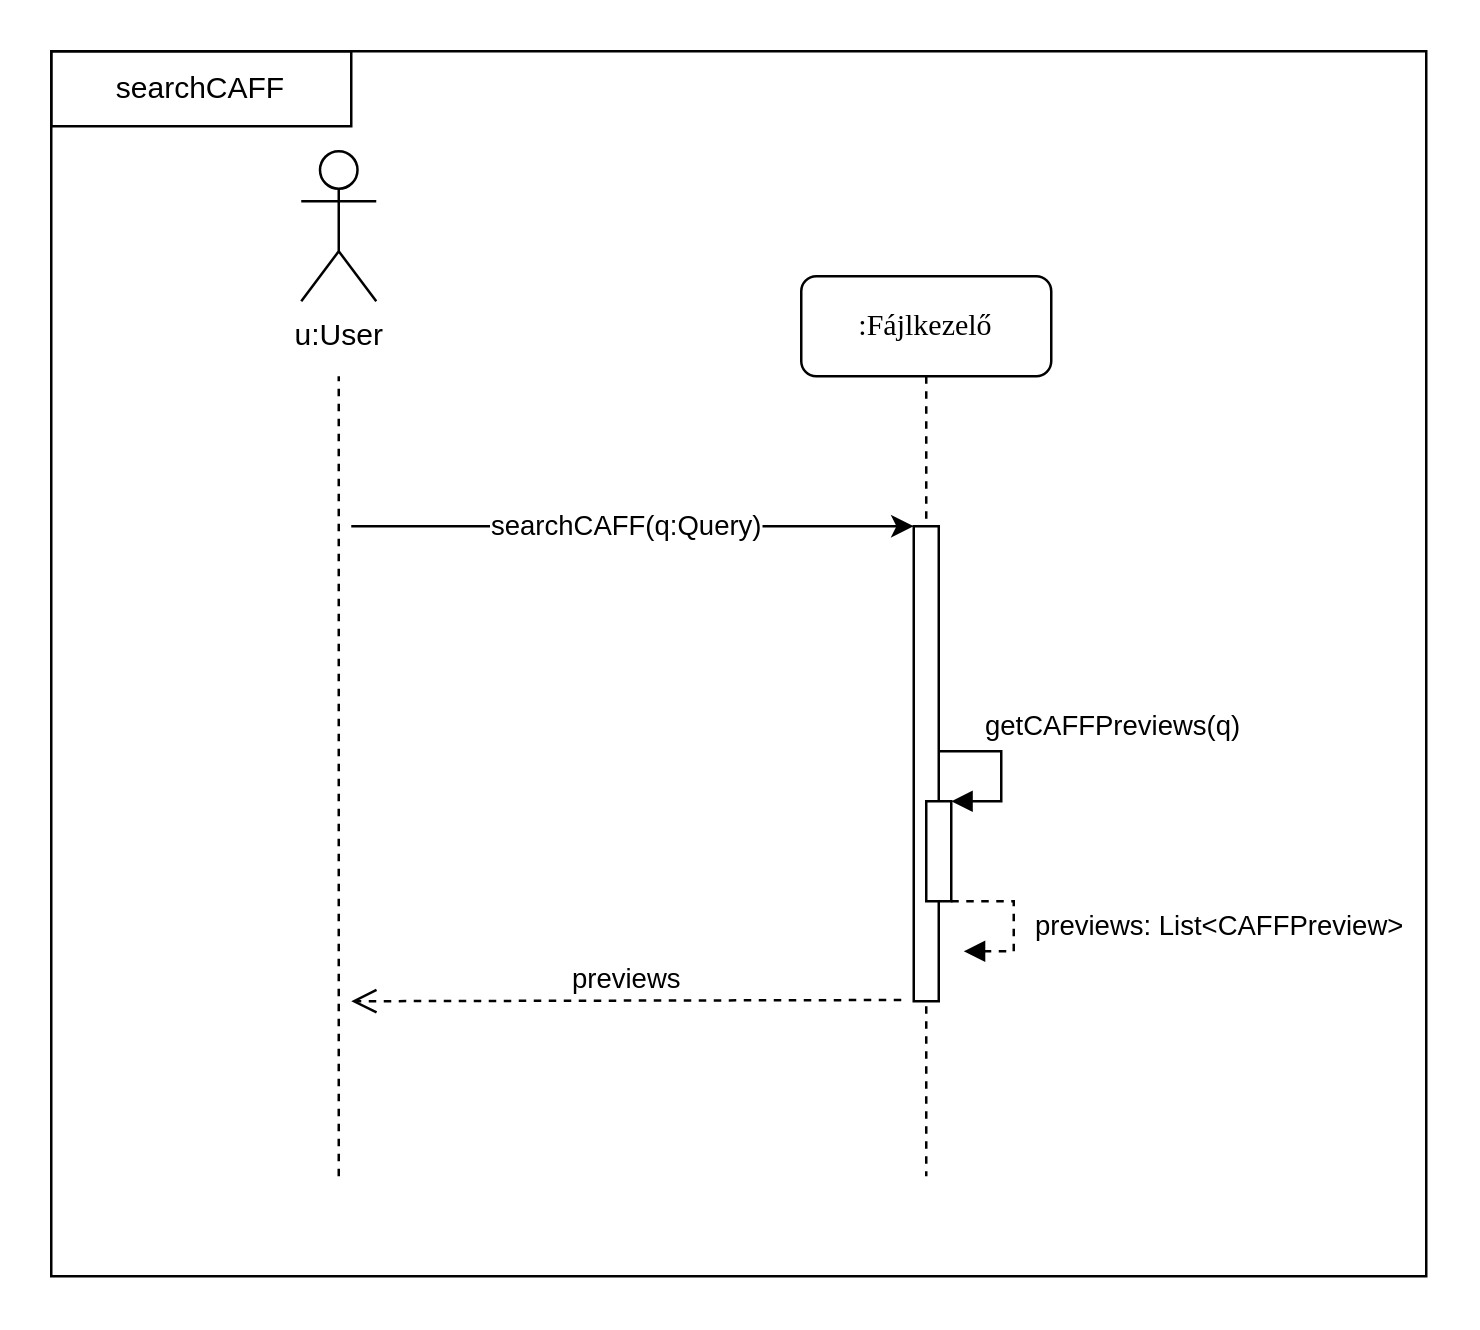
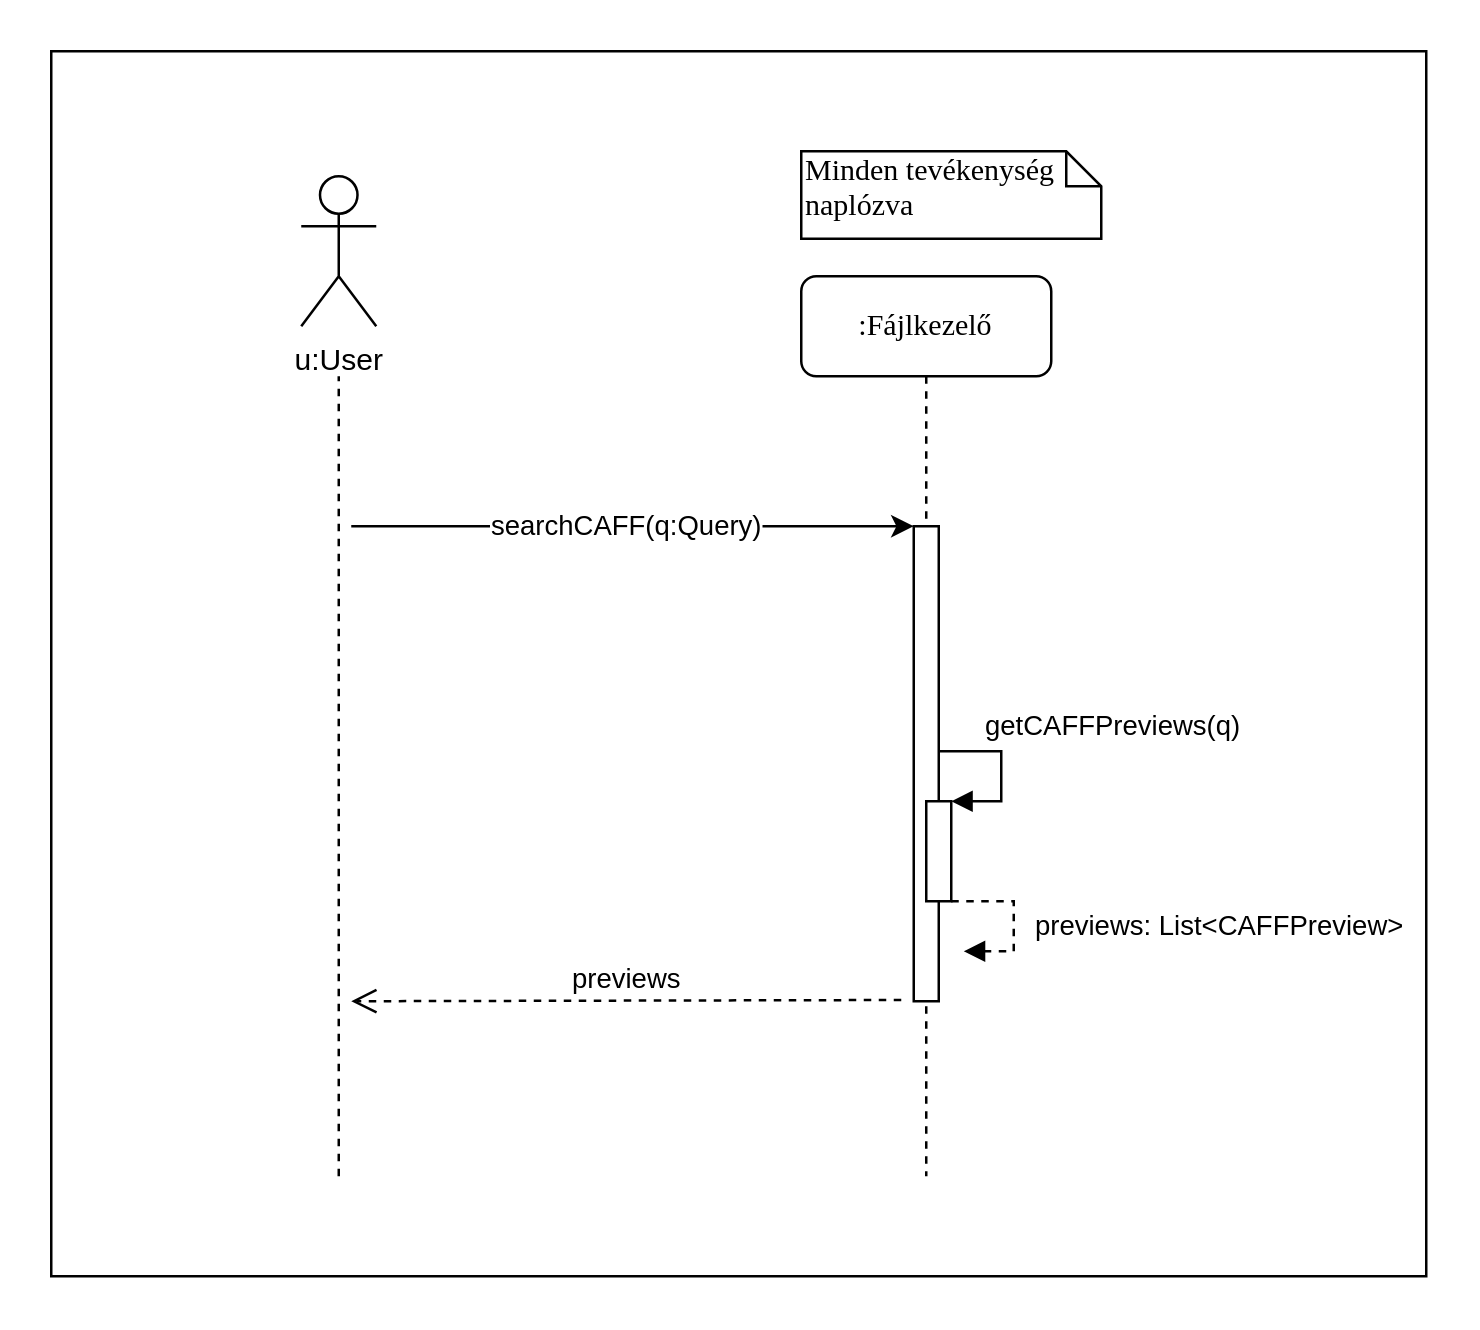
(201, 89) -> none
none -> (951, 195)
(339, 226) -> (339, 251)
